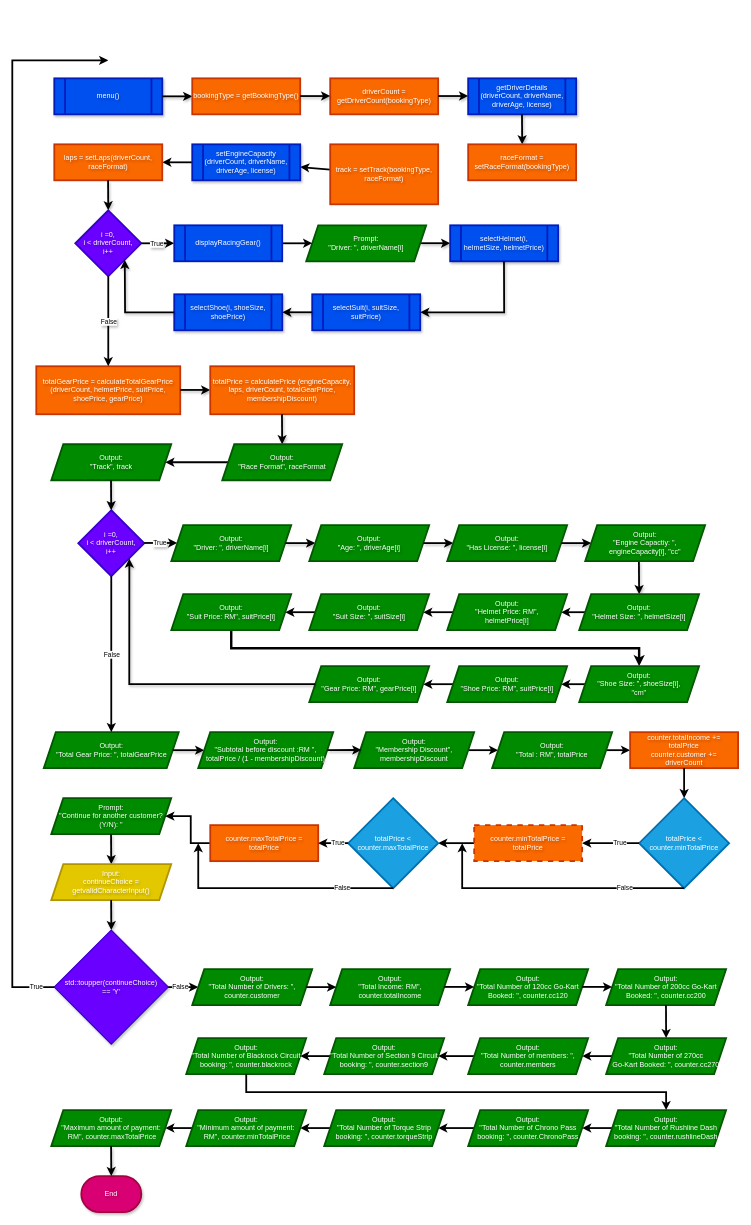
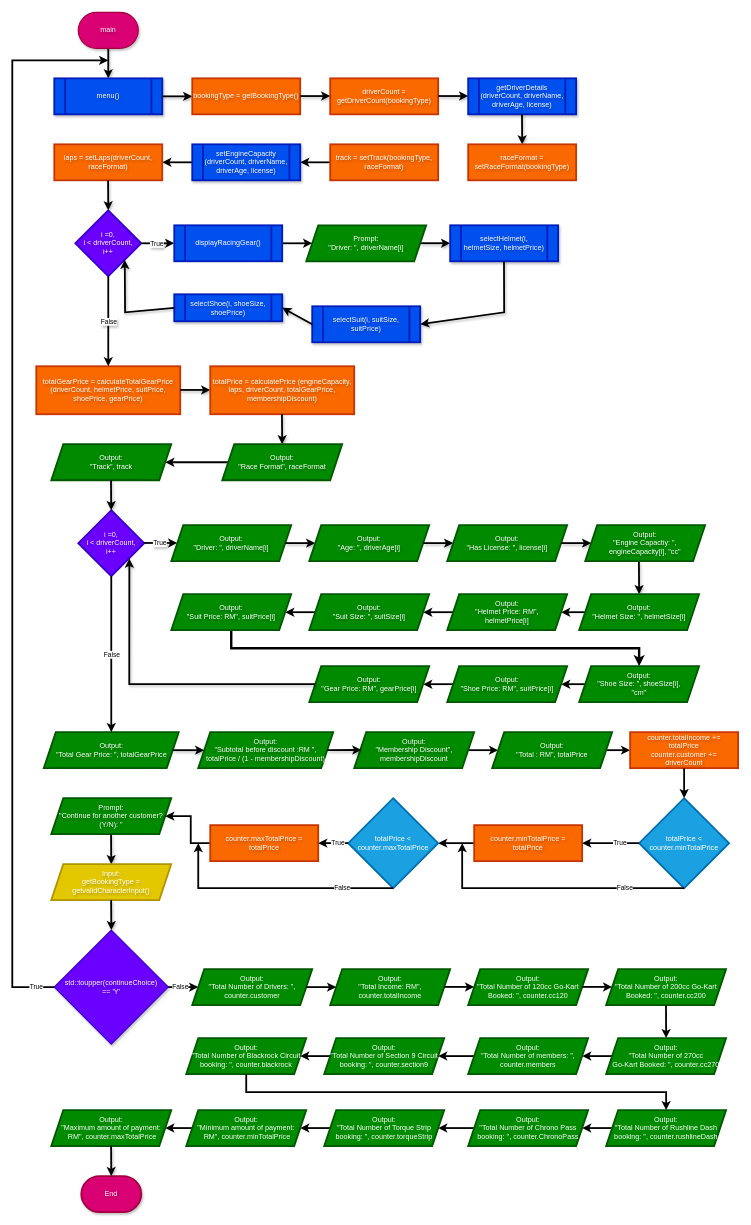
none -> (108, 30)
none -> (108, 60)
(384, 174) -> (384, 162)
(228, 312) -> (228, 308)
(366, 312) -> (366, 324)
(528, 843) -> (528, 843)
(111, 882) -> (111, 882)
